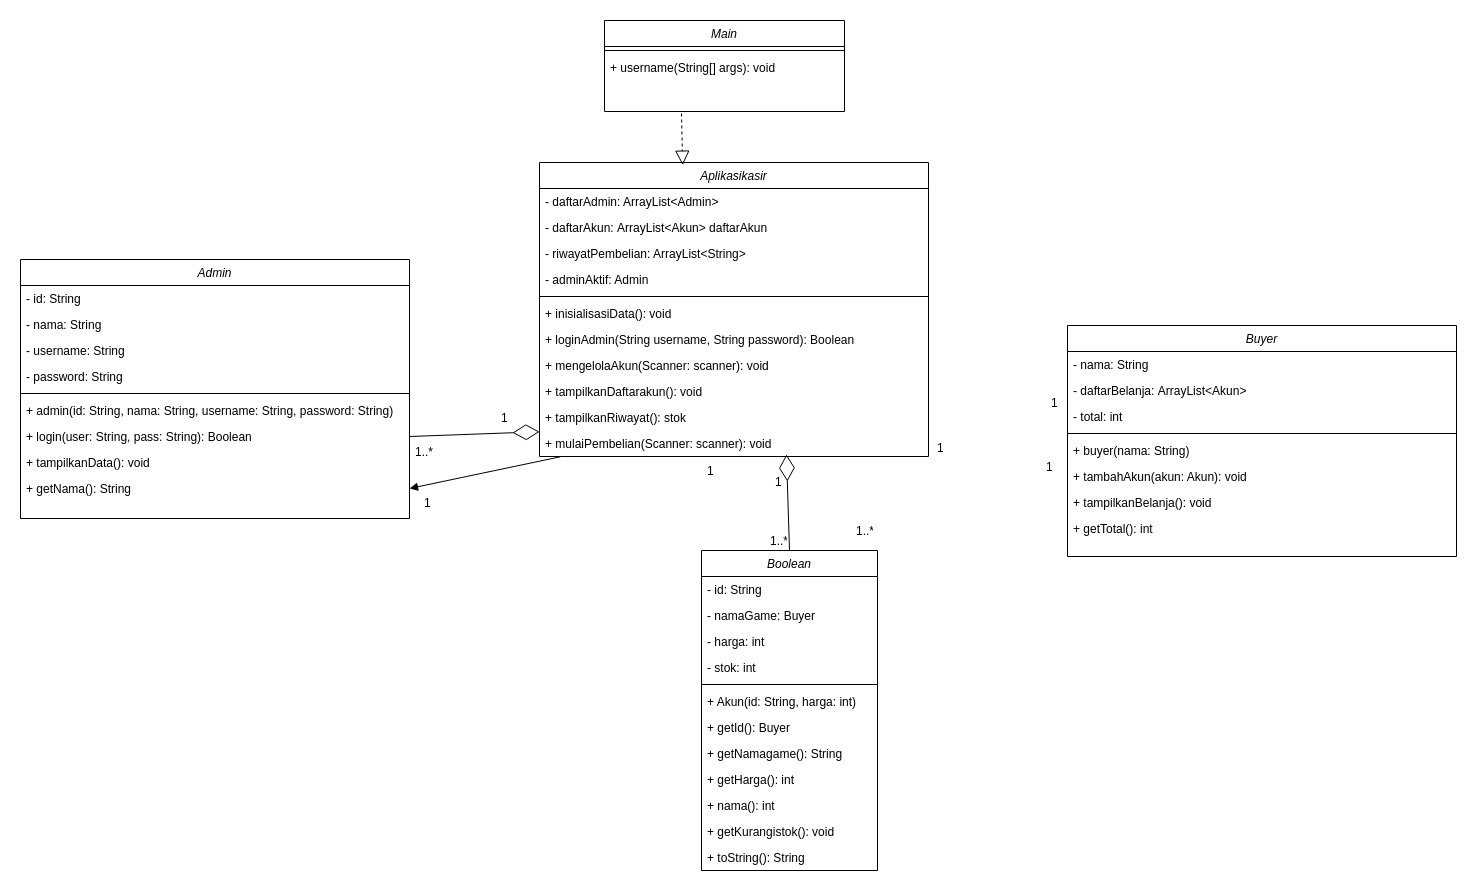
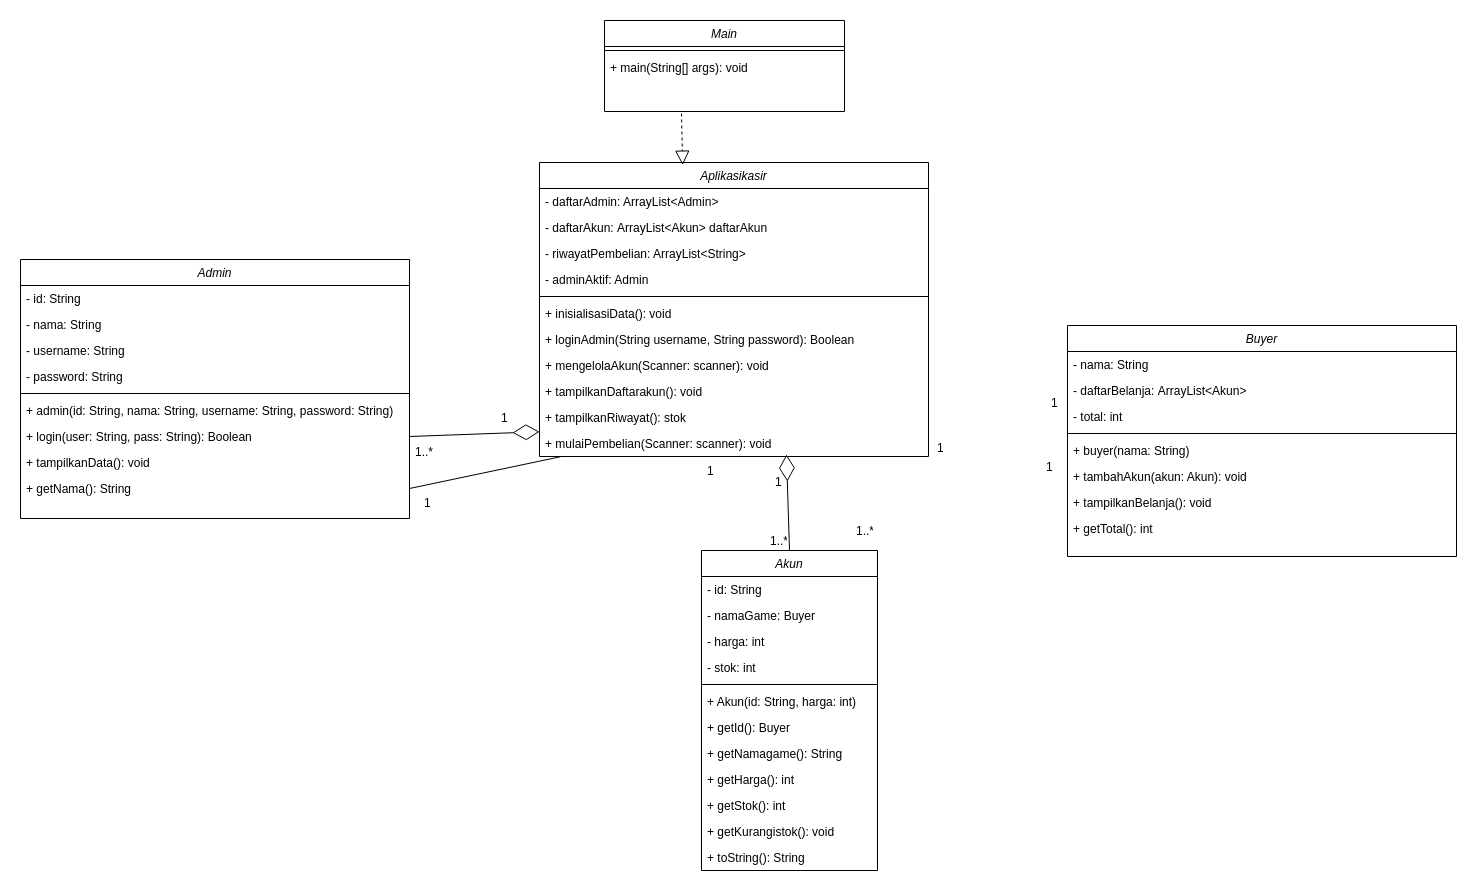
(705, 68) -> (690, 68)
(418, 487) -> (415, 487)
(789, 564) -> (789, 564)
(744, 806) -> (755, 806)
